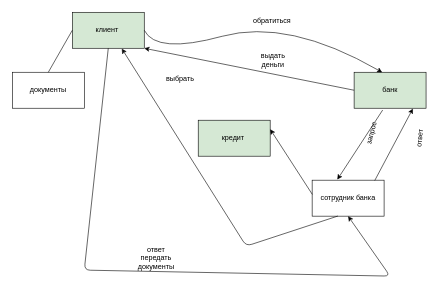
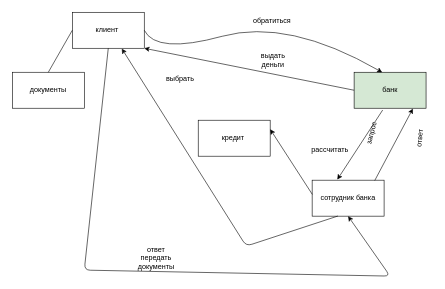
(108, 30) -> (108, 30)
(234, 138) -> (234, 138)
none -> (330, 150)
